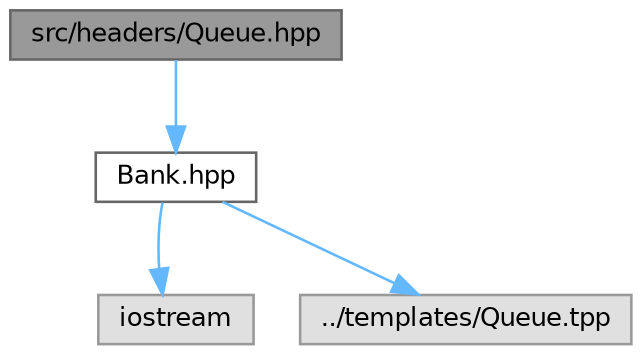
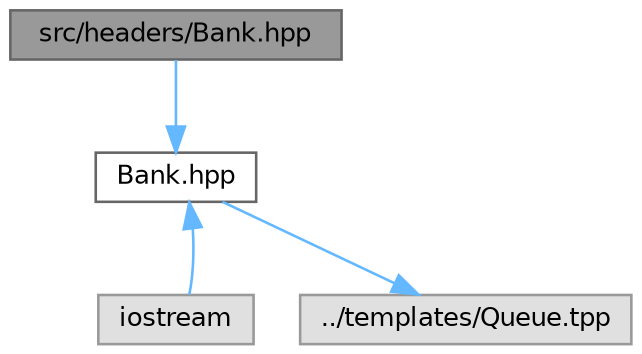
(176, 35) -> (176, 35)
(159, 235) -> (193, 262)
